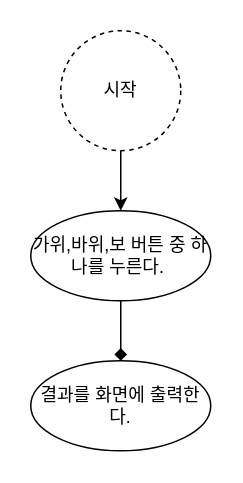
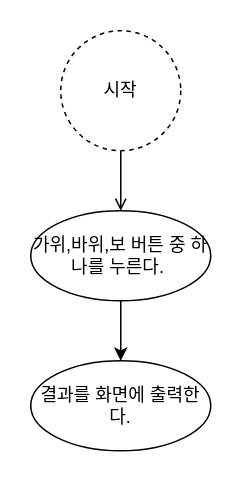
(121, 199) -> (121, 201)
(121, 348) -> (121, 349)
